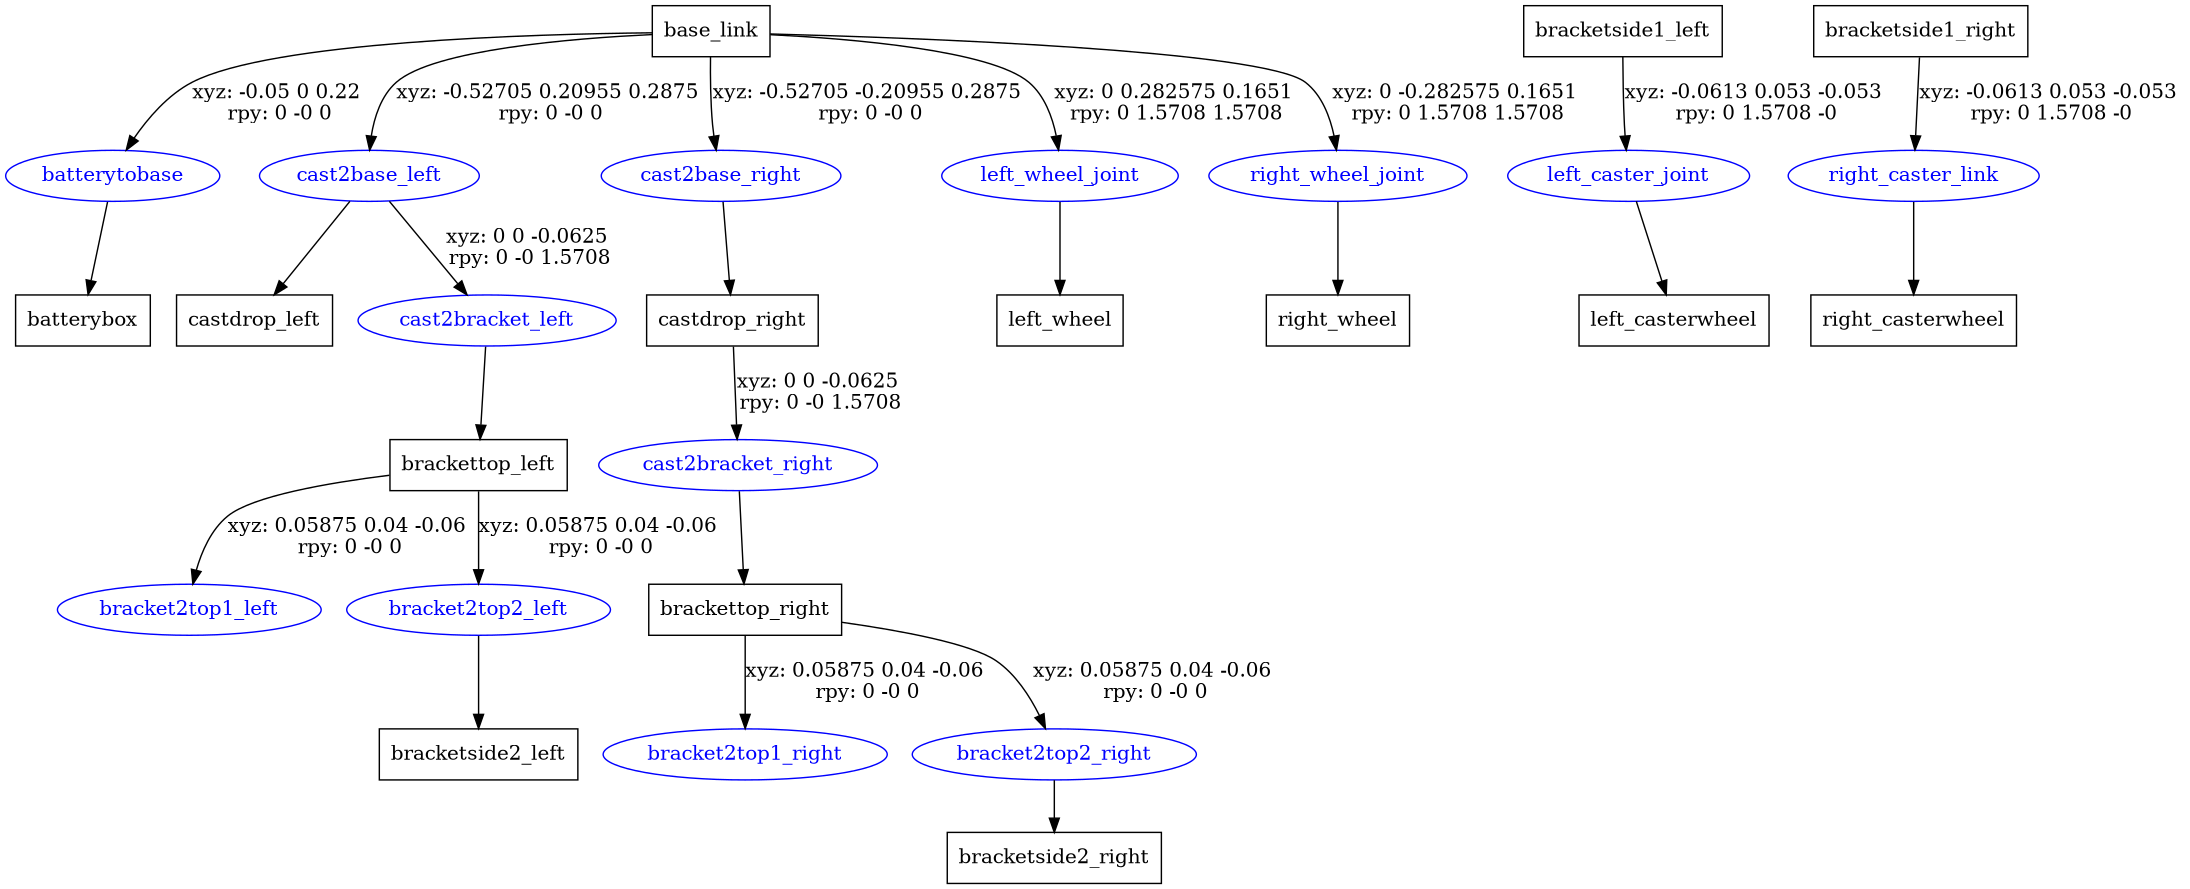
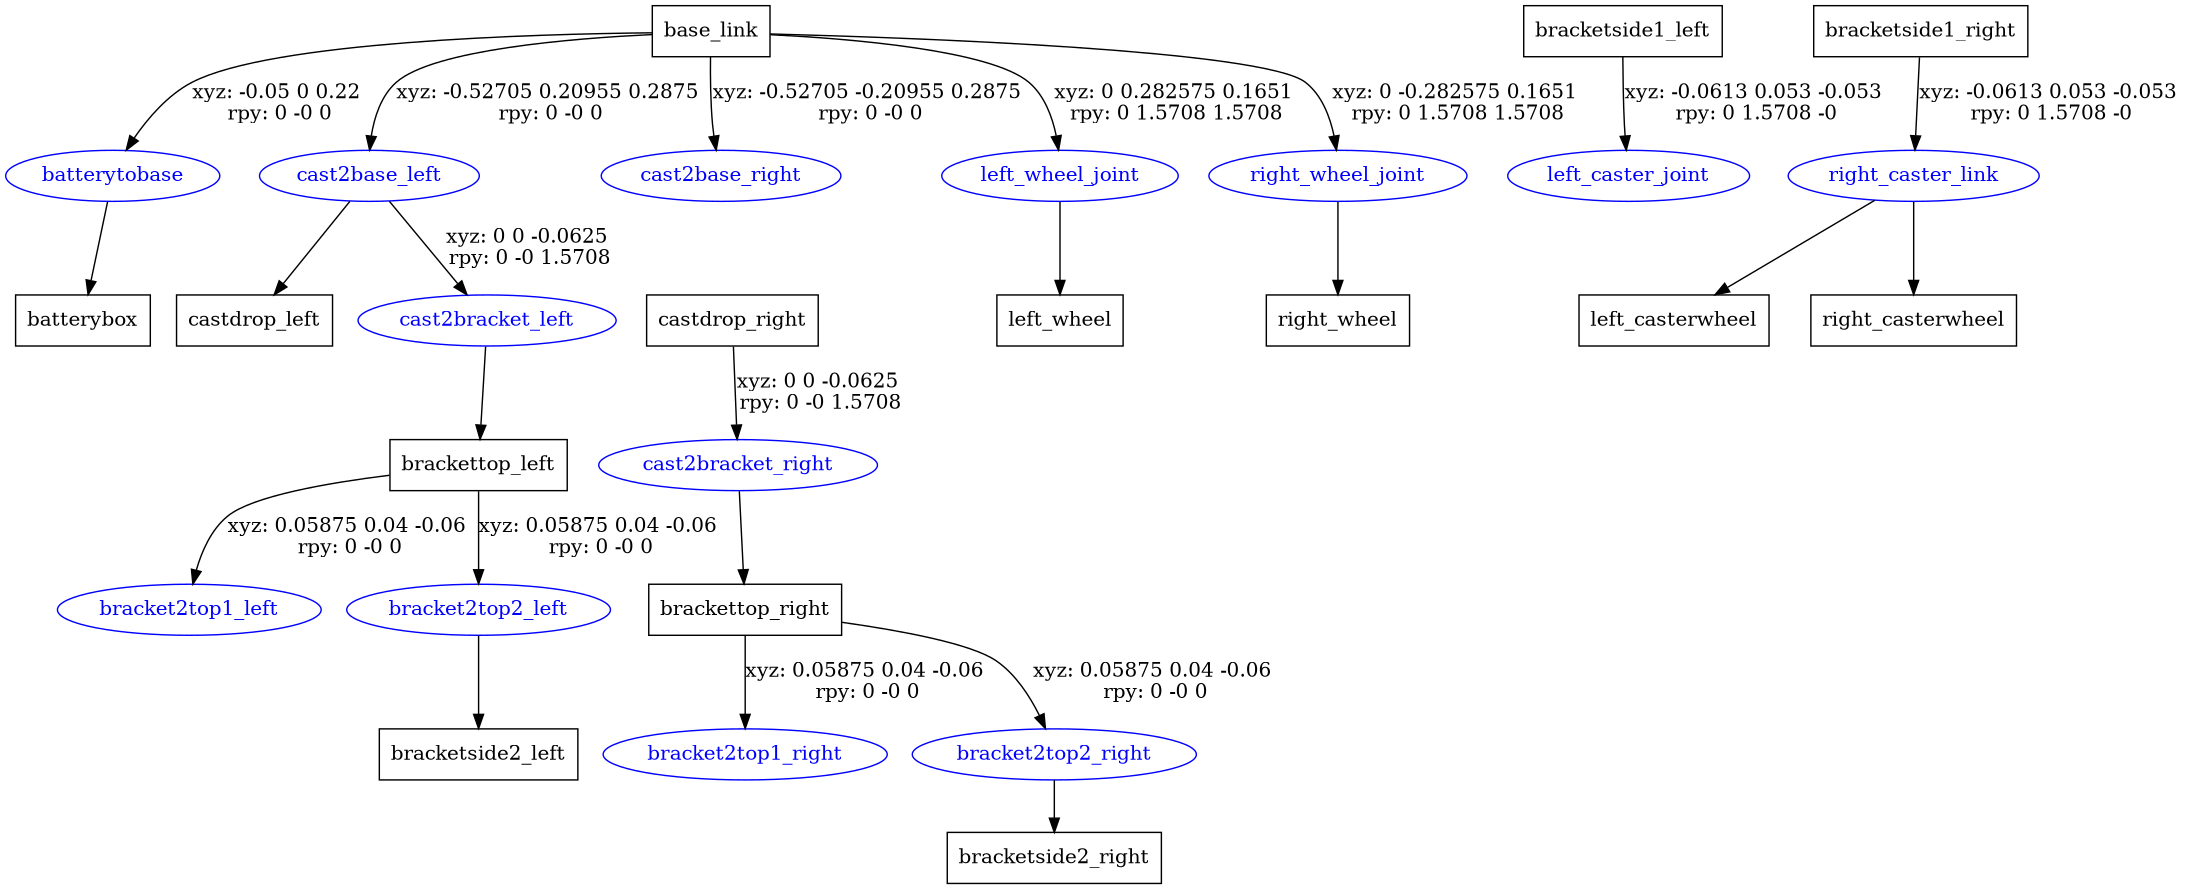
(726, 241) -> none
(1649, 241) -> (1801, 244)
